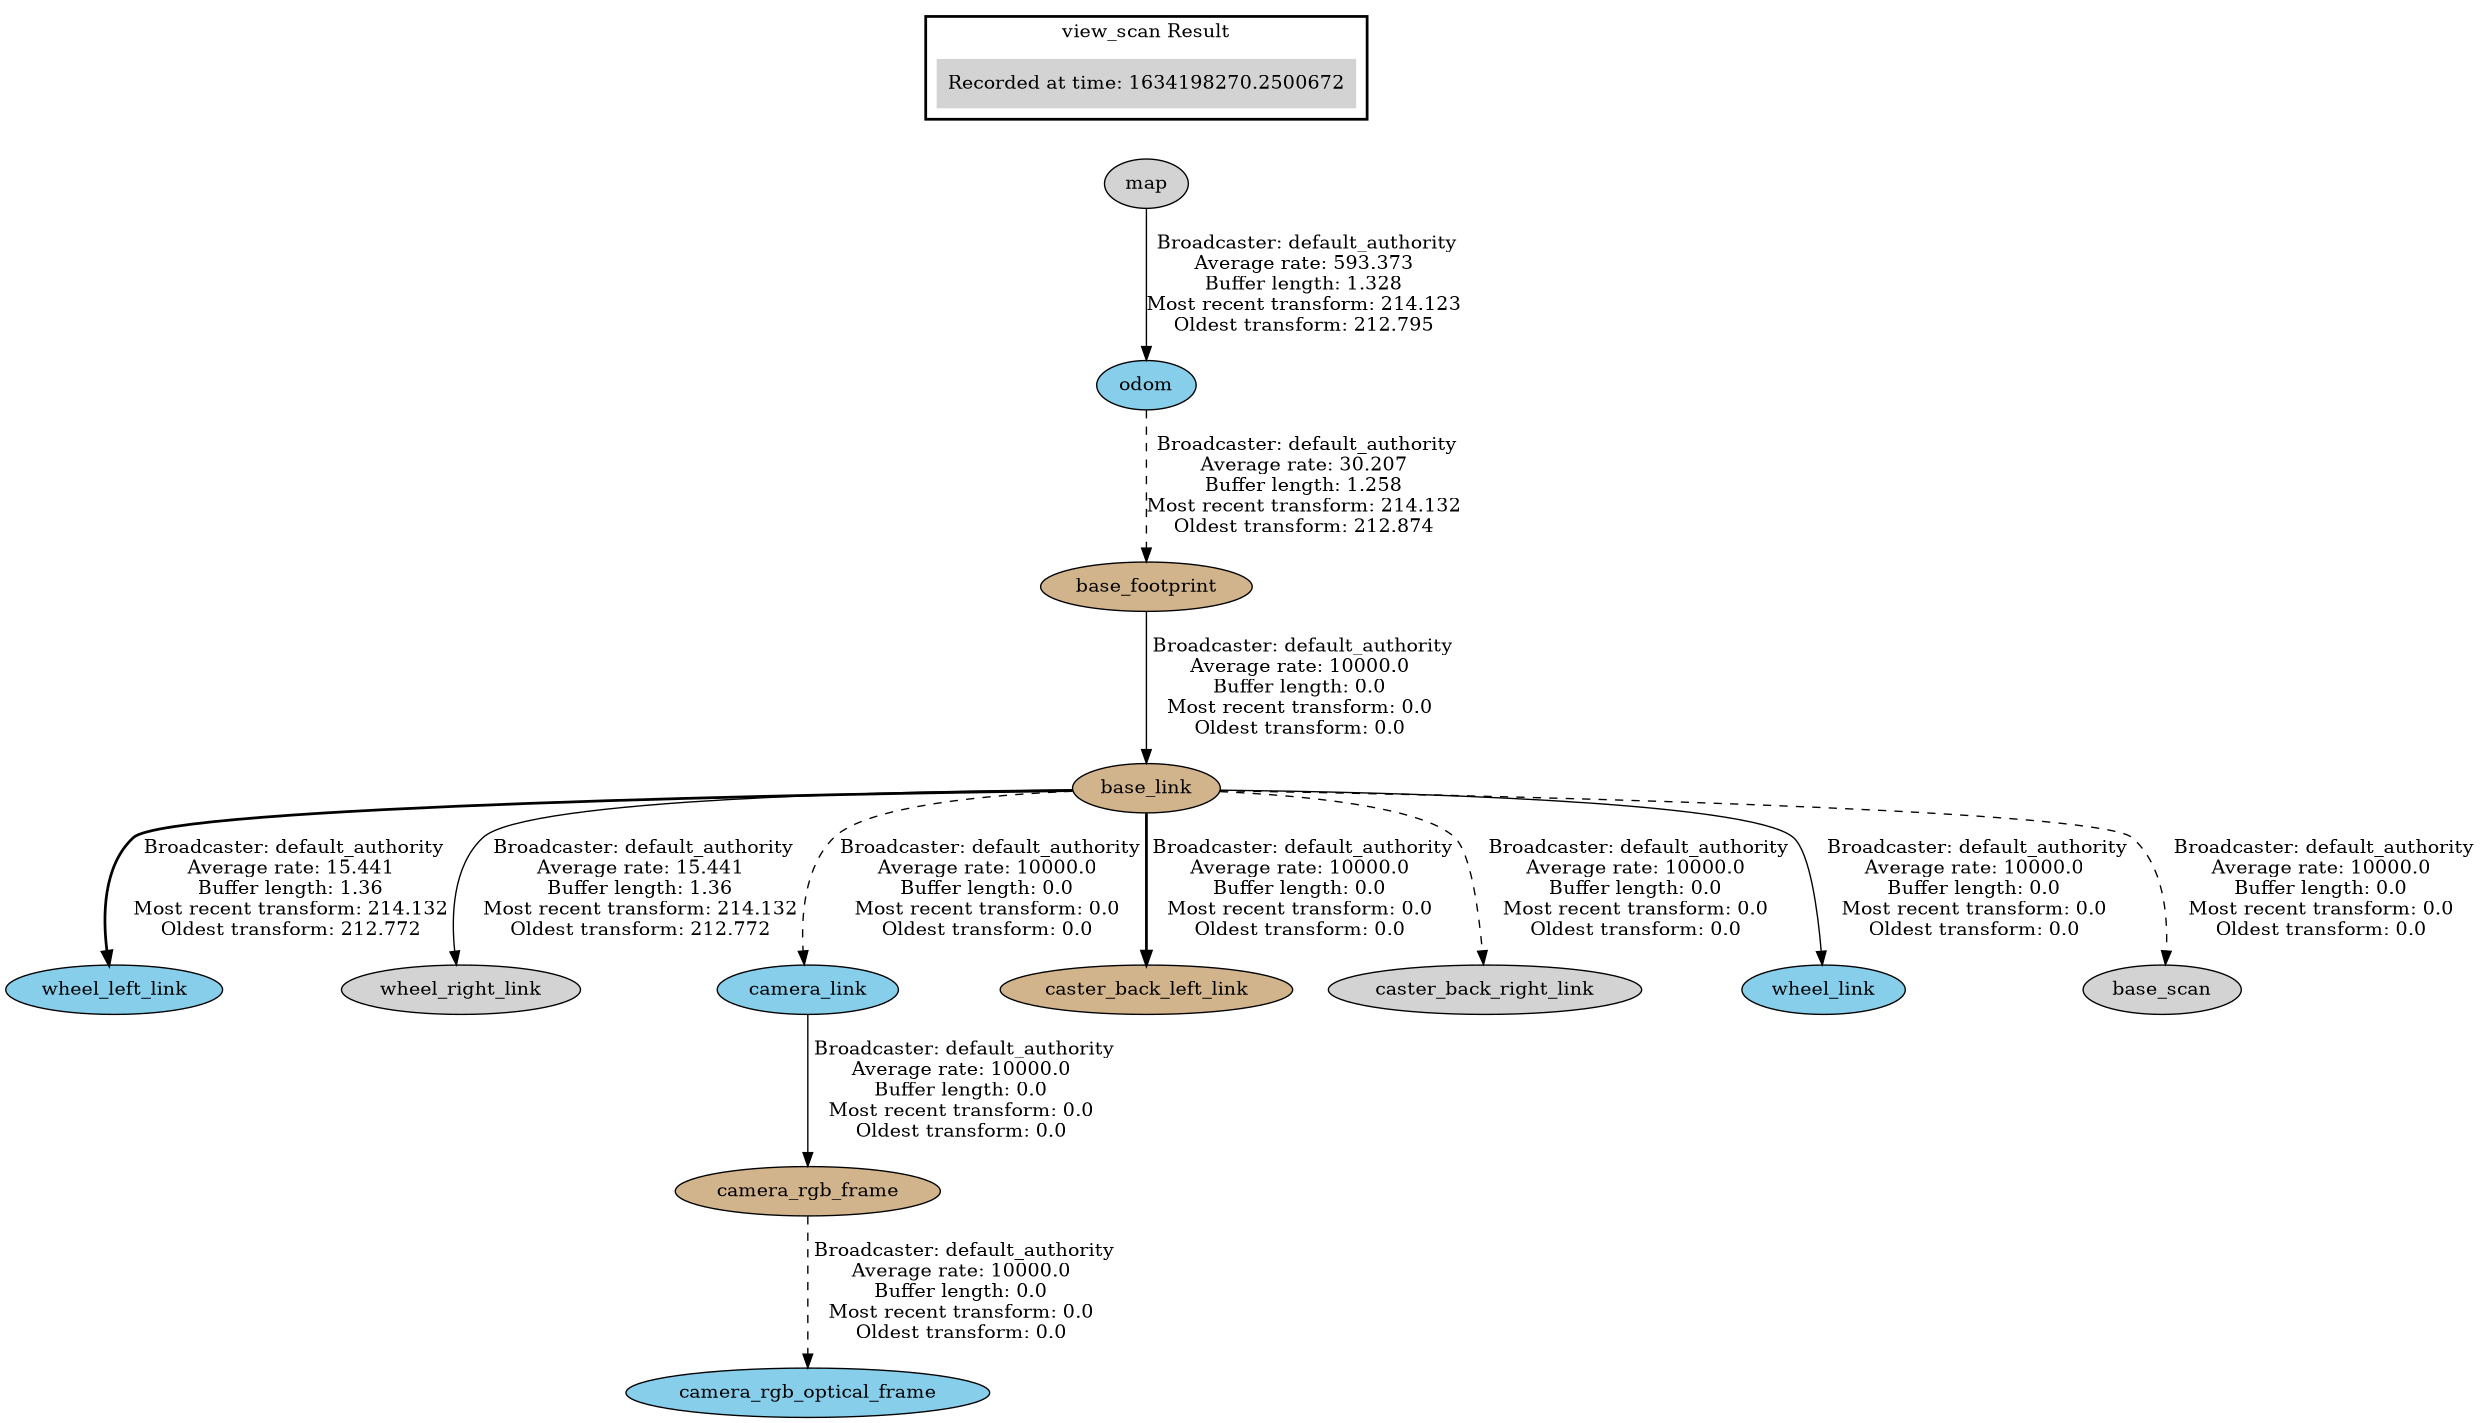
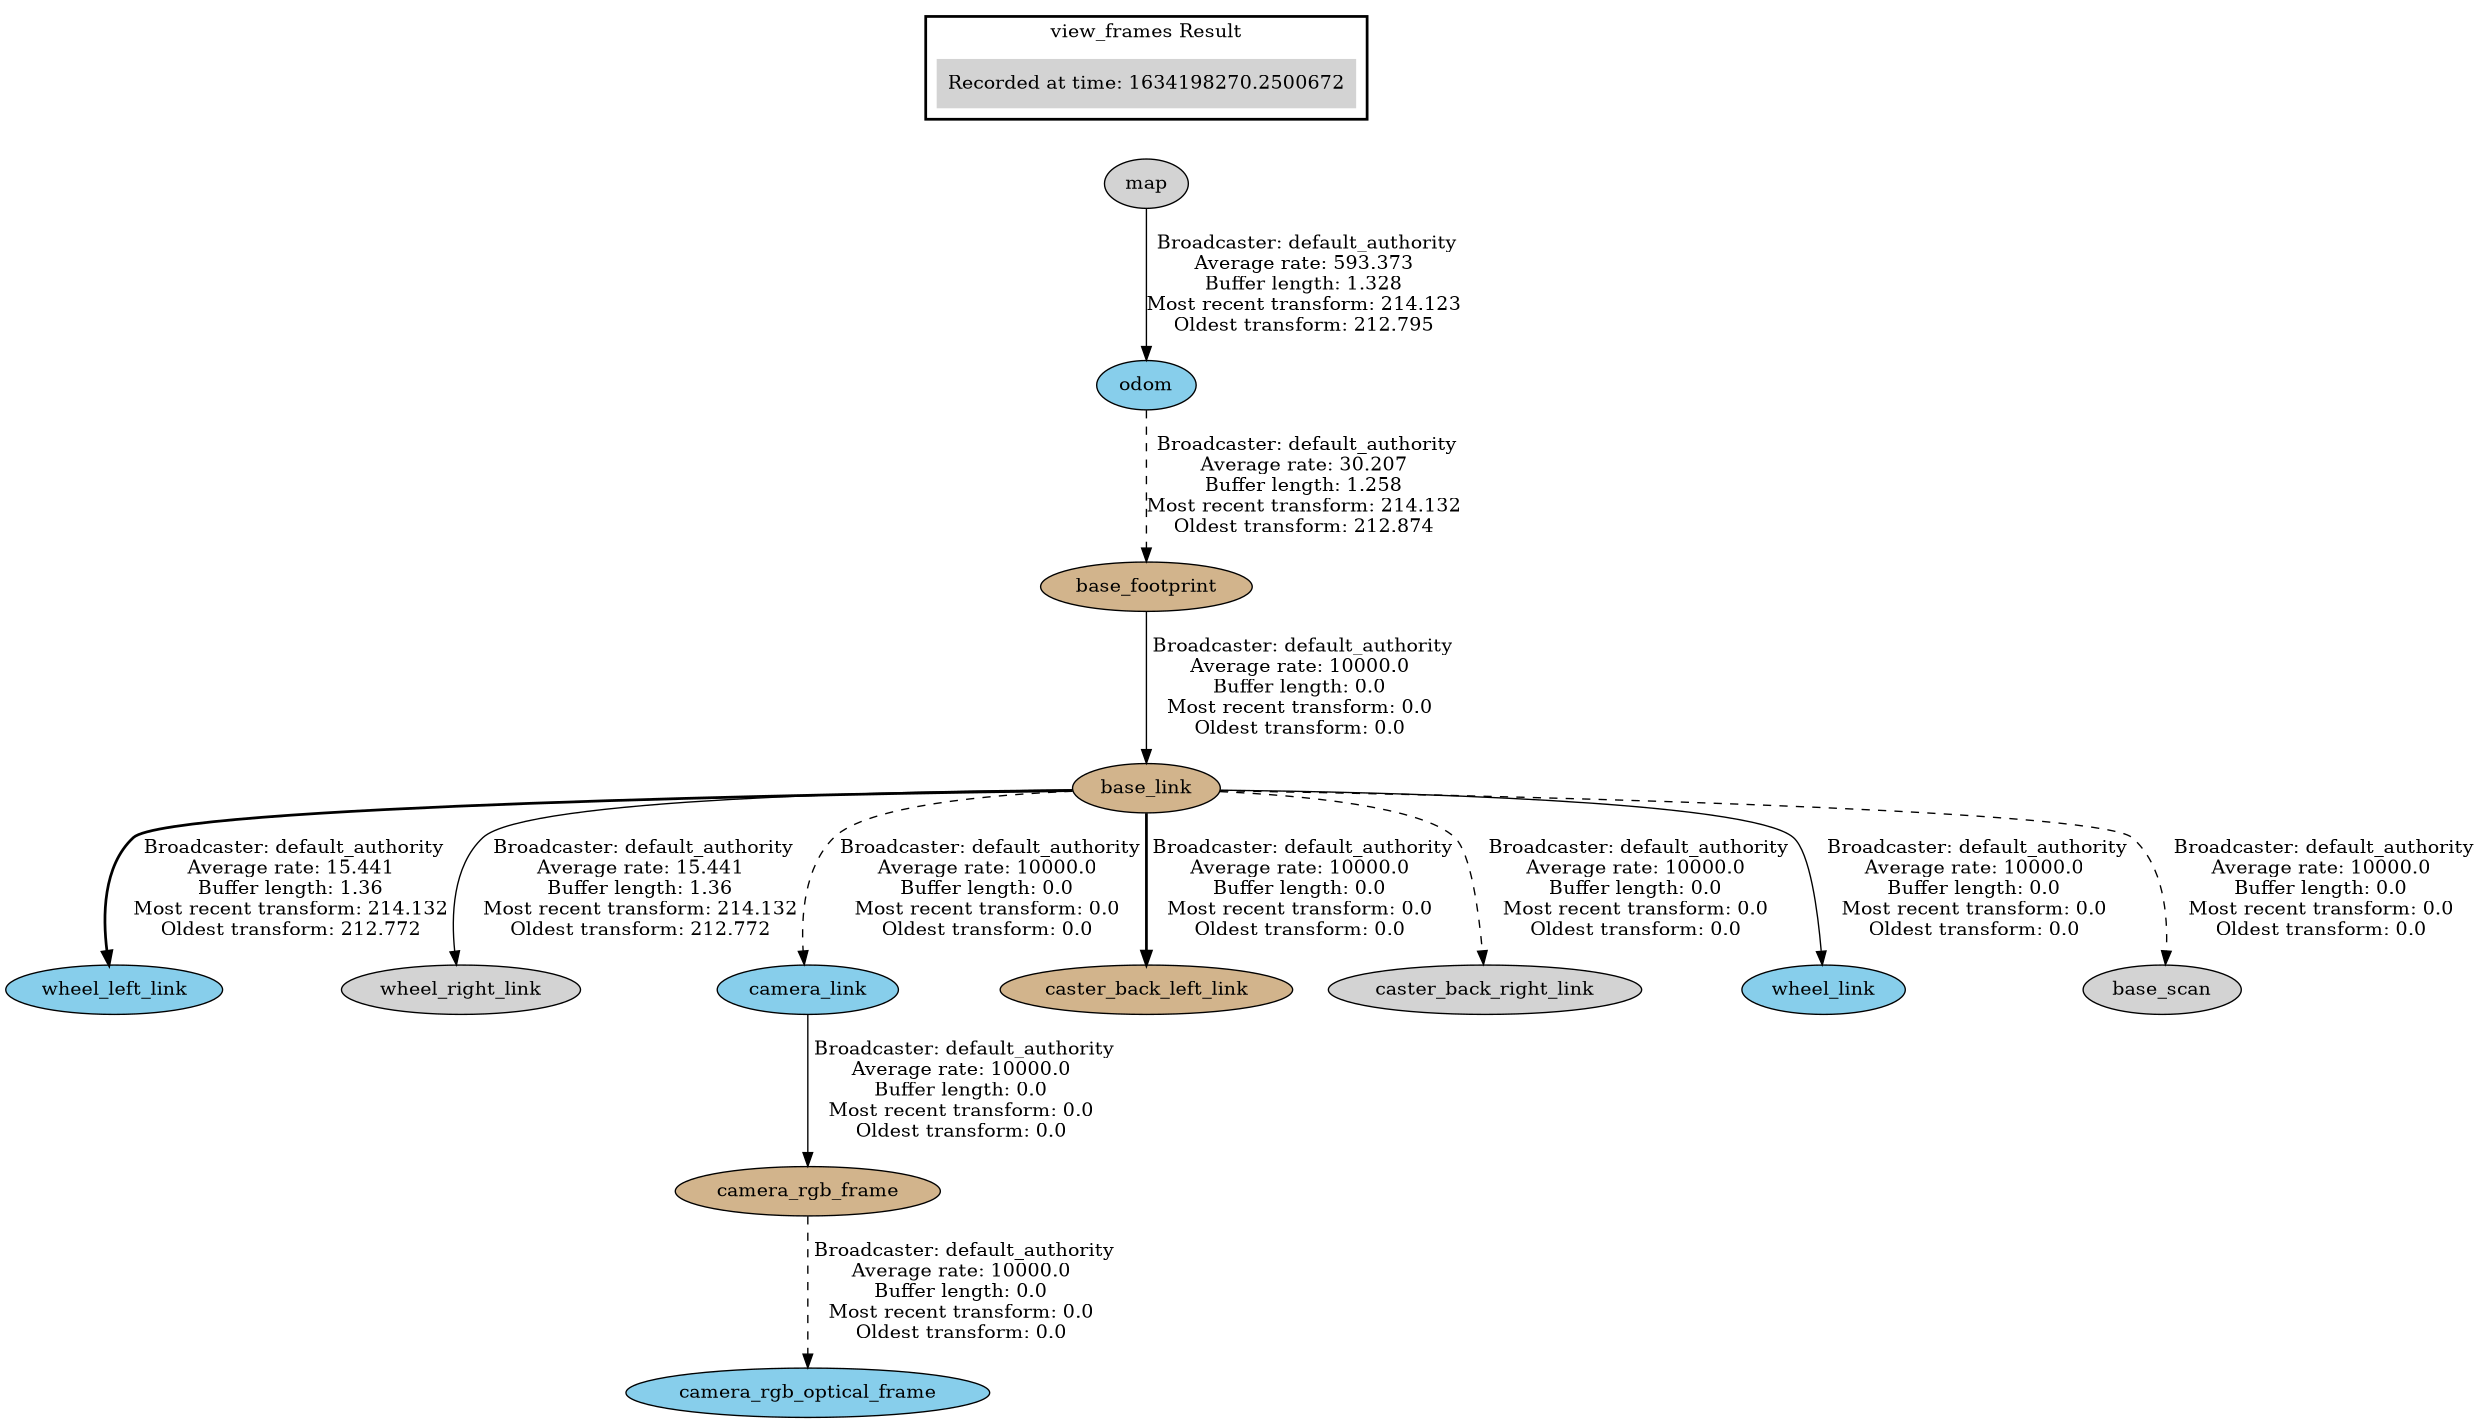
(1146, 32) -> (1146, 32)
